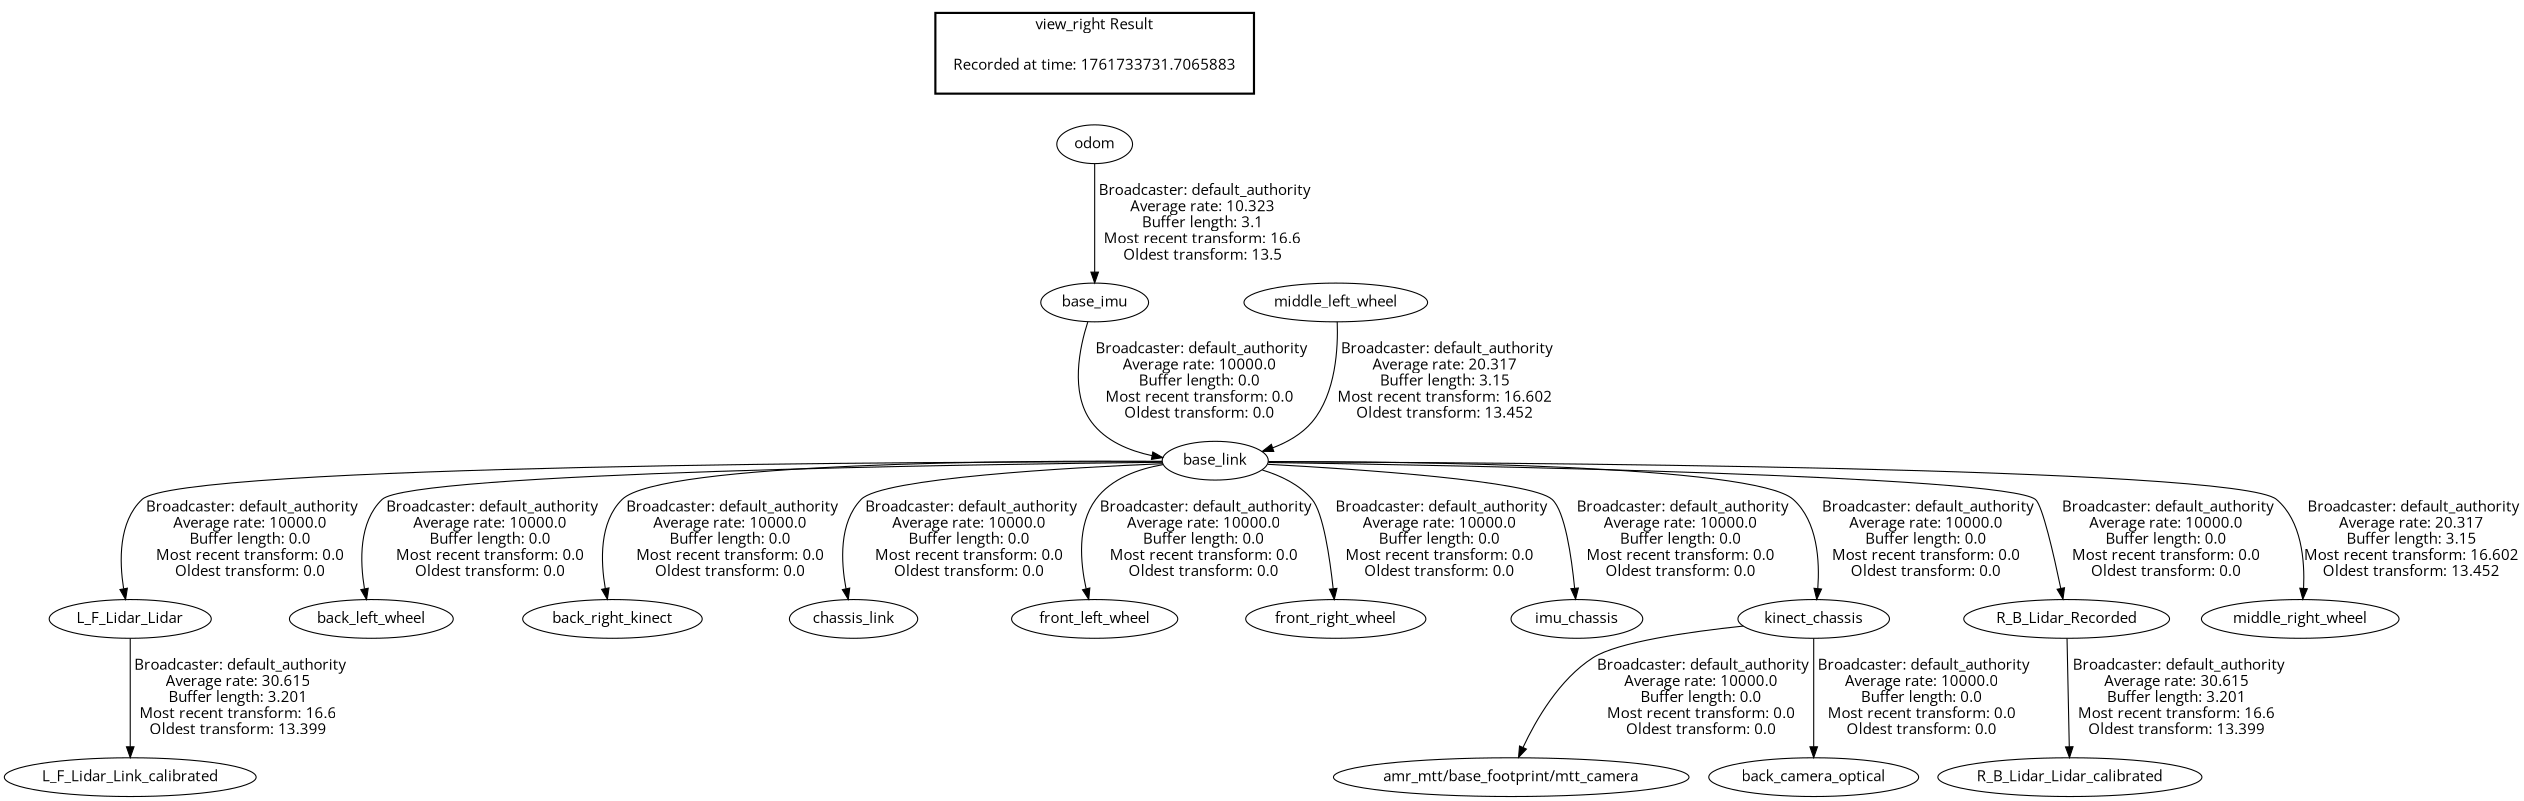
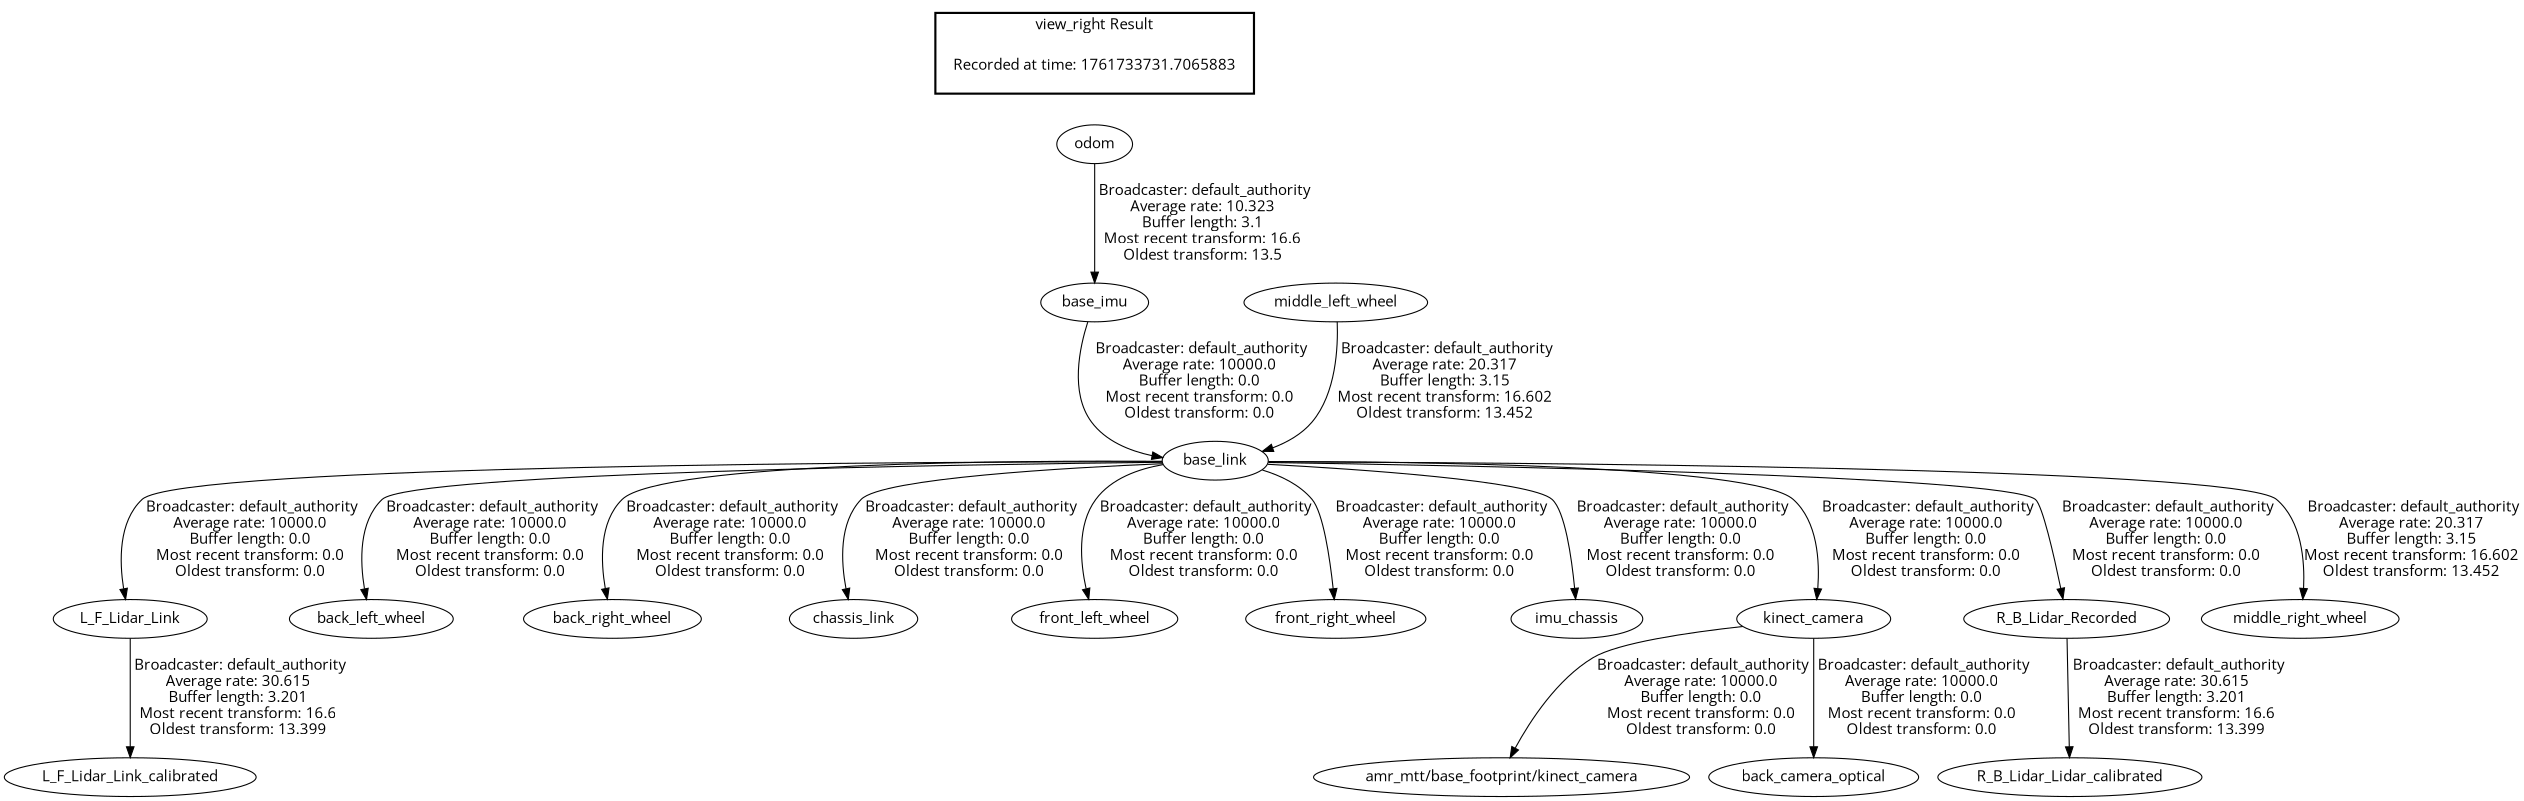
(130, 619) -> (130, 619)
(612, 619) -> (612, 619)
(1814, 619) -> (1814, 619)
(1511, 777) -> (1502, 777)
